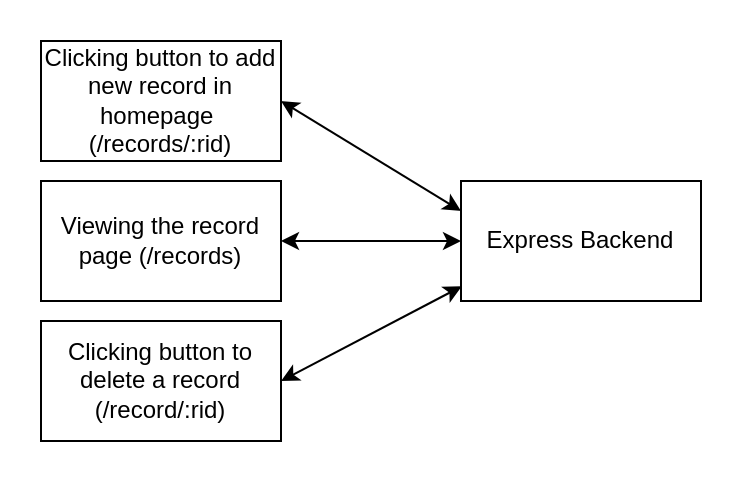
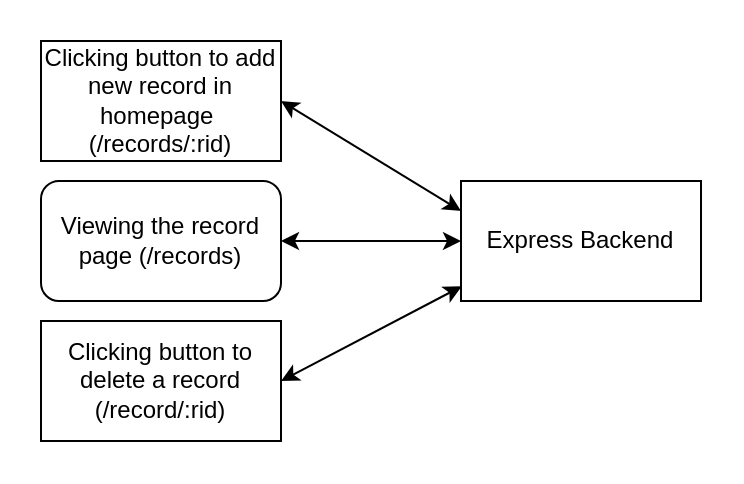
(161, 241) -> (161, 241)
